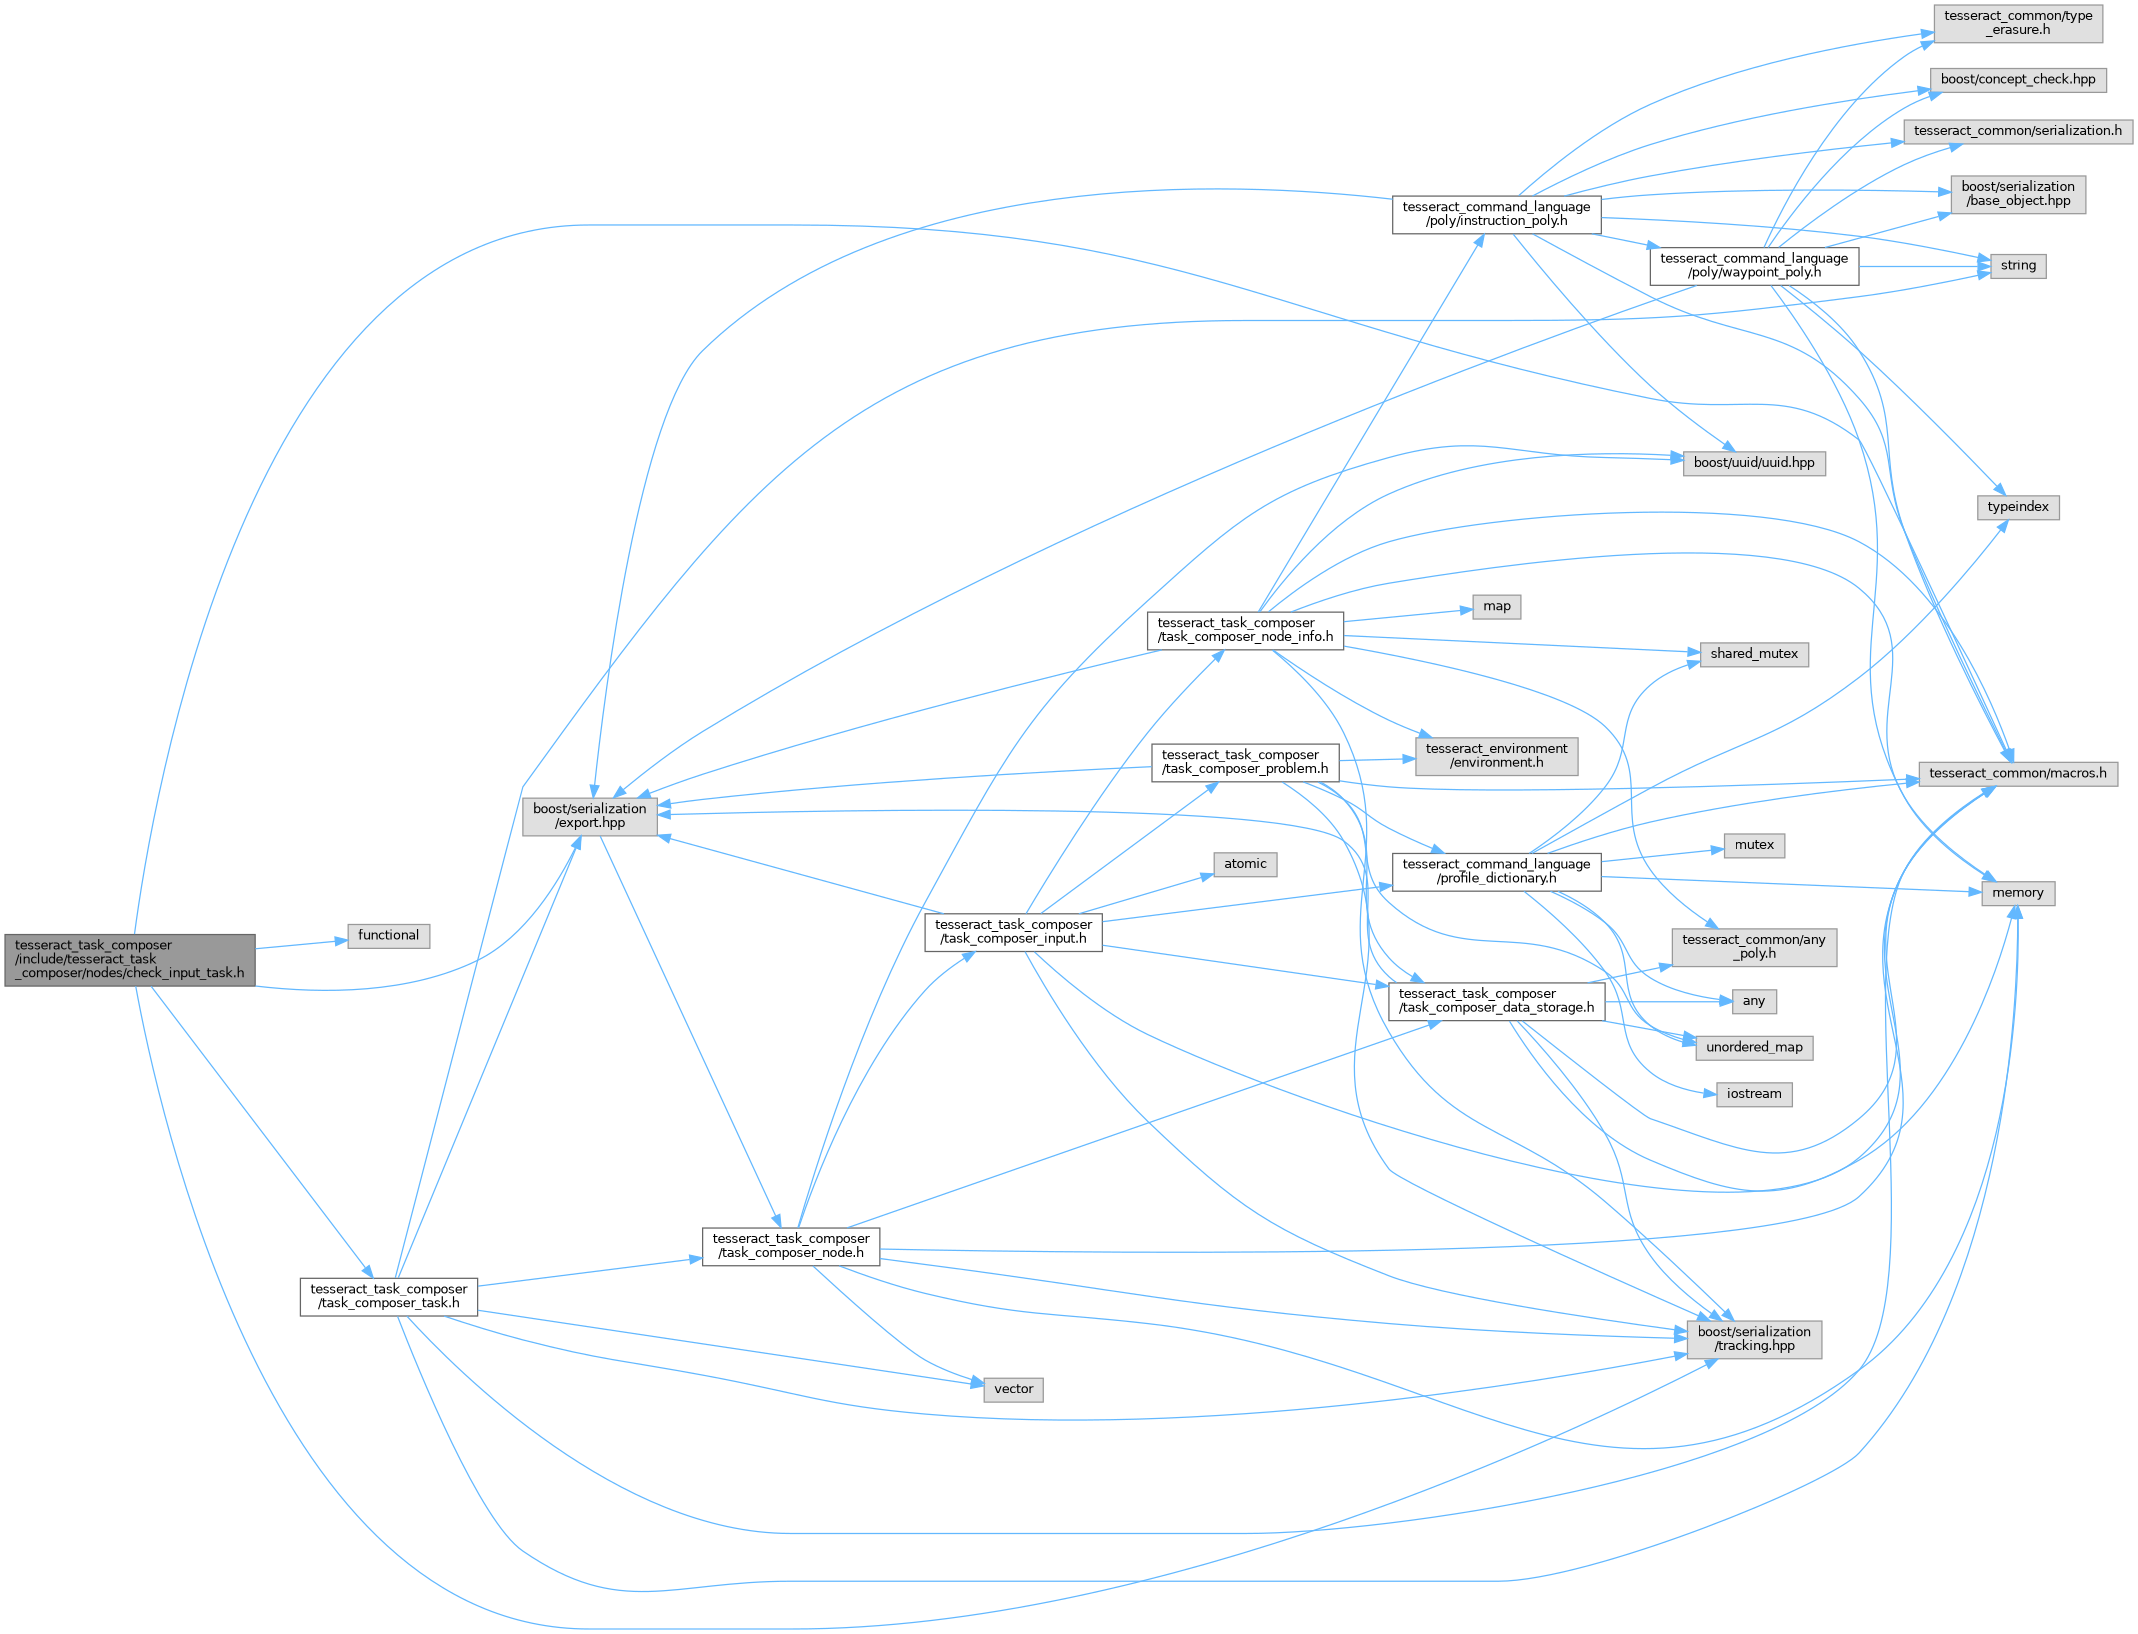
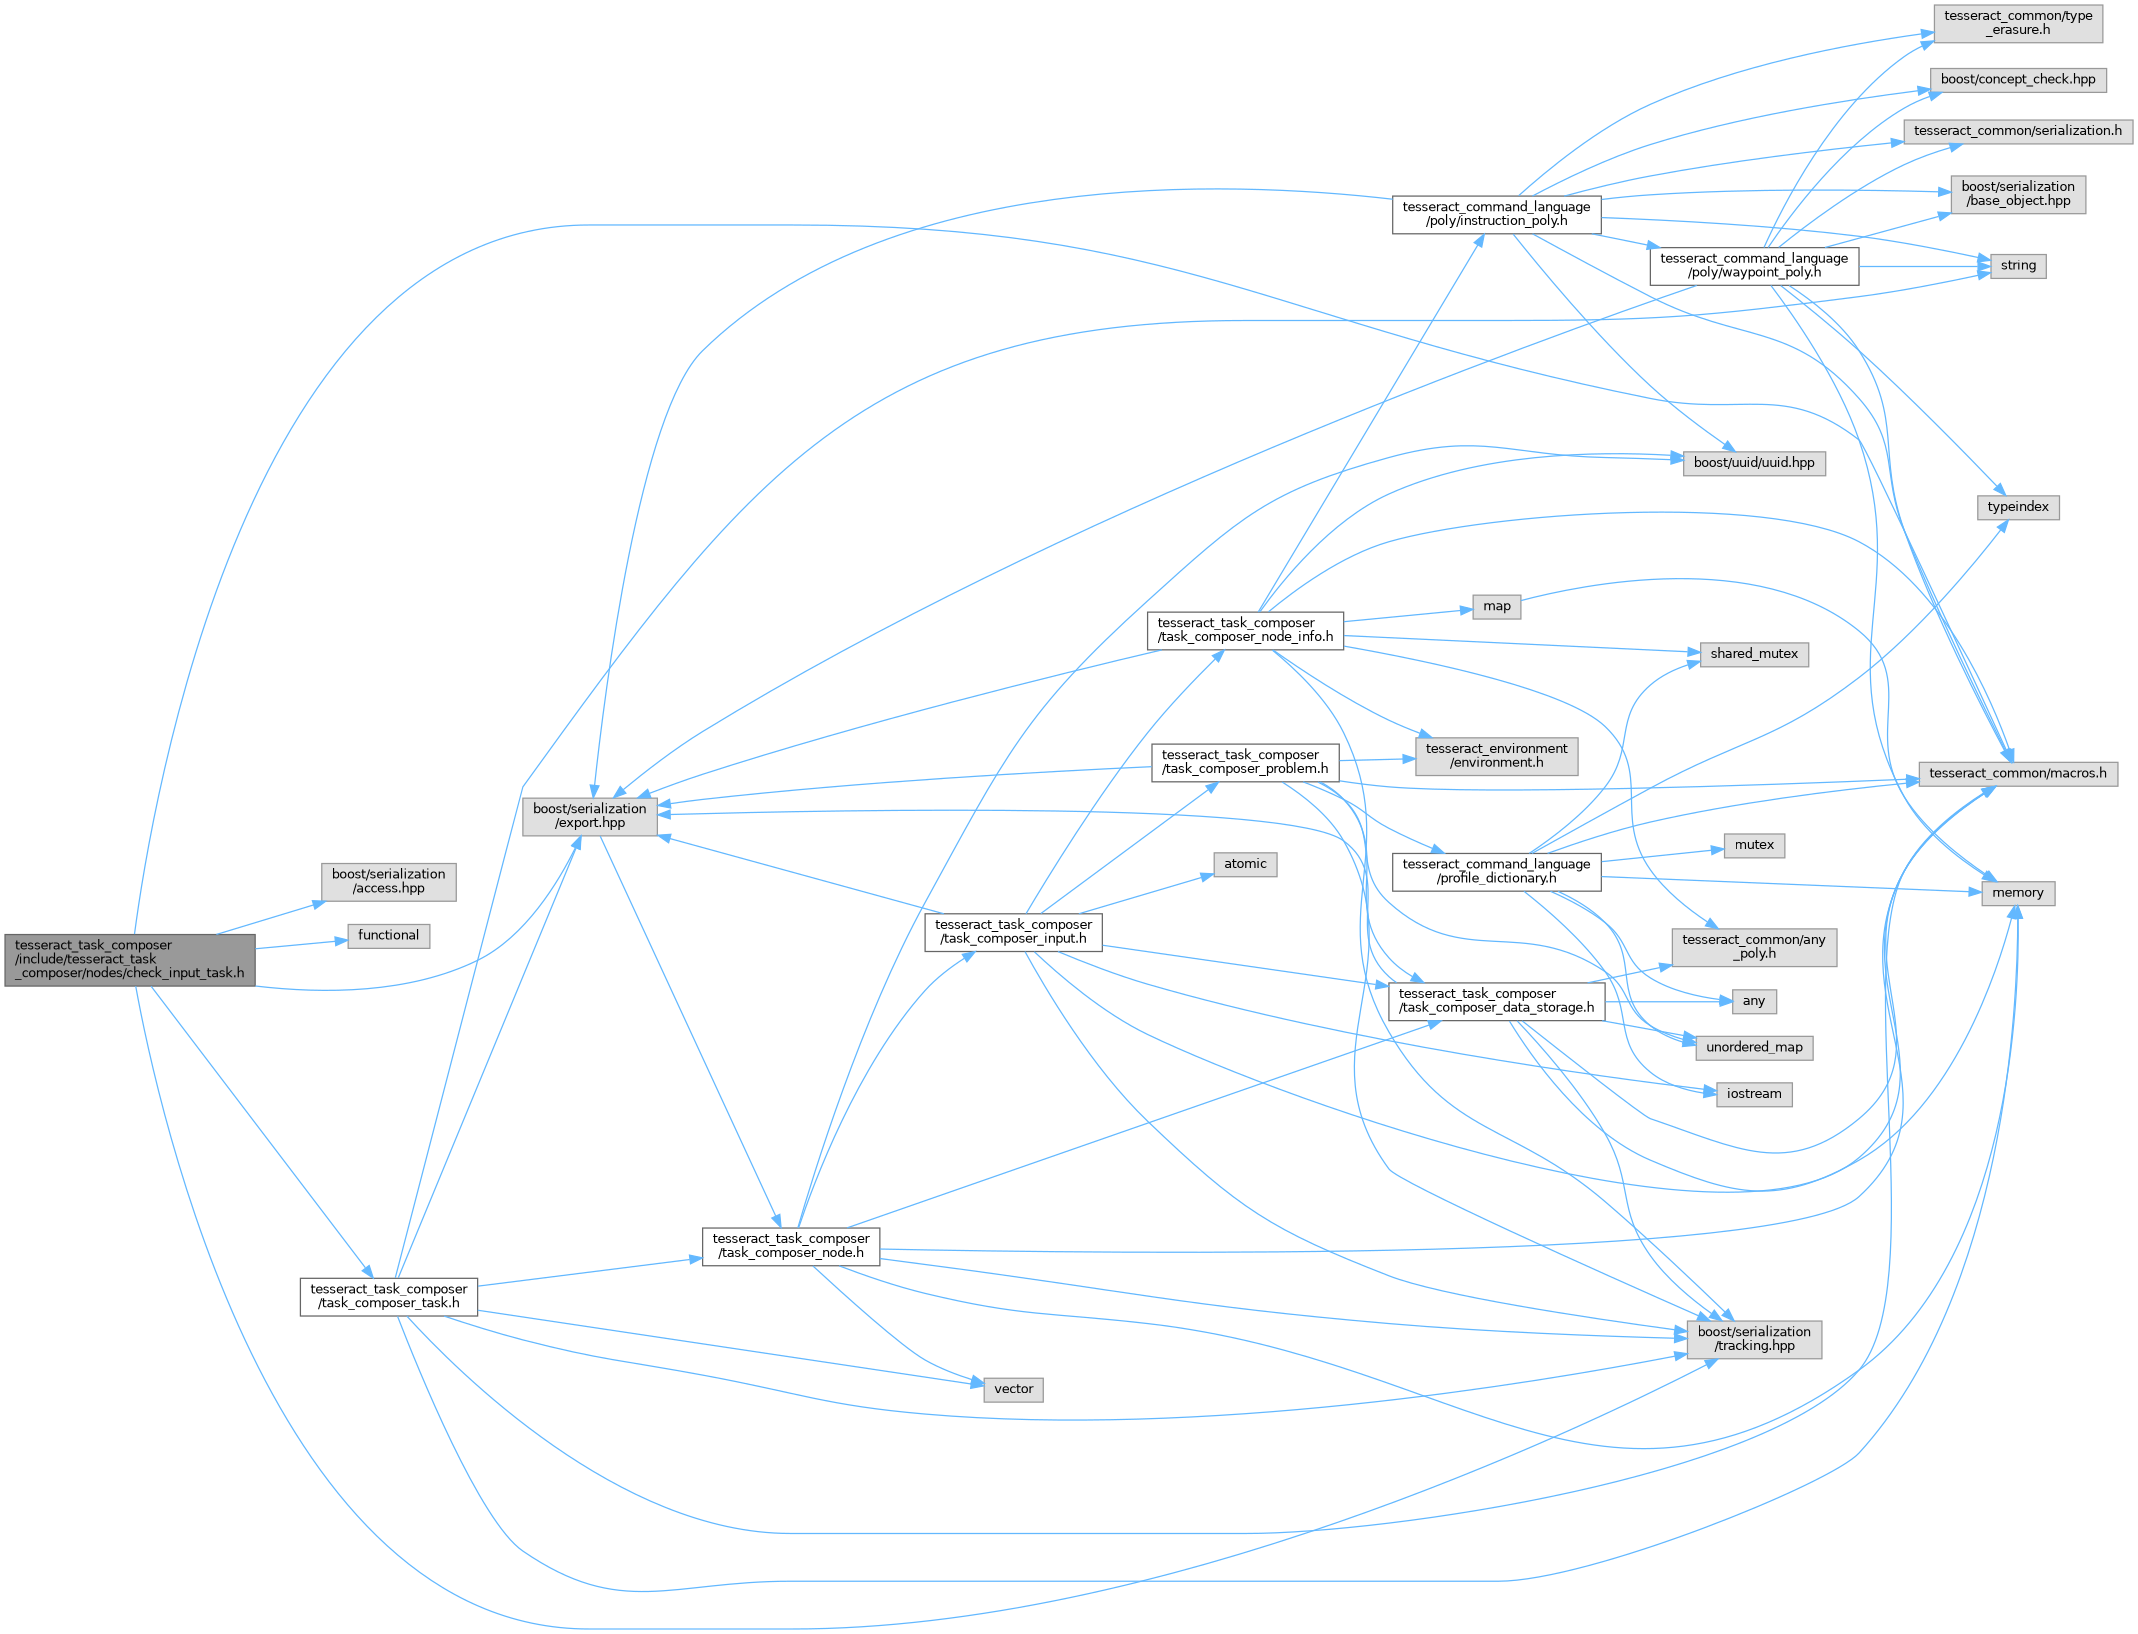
(1743, 556) -> (1834, 615)
none -> (389, 882)
(1241, 904) -> (1344, 1032)
